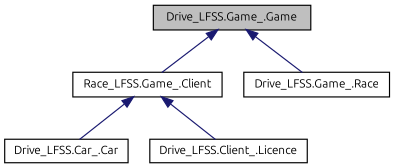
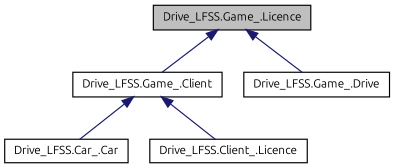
(232, 18) -> (232, 18)
(147, 85) -> (147, 85)
(317, 85) -> (317, 85)
